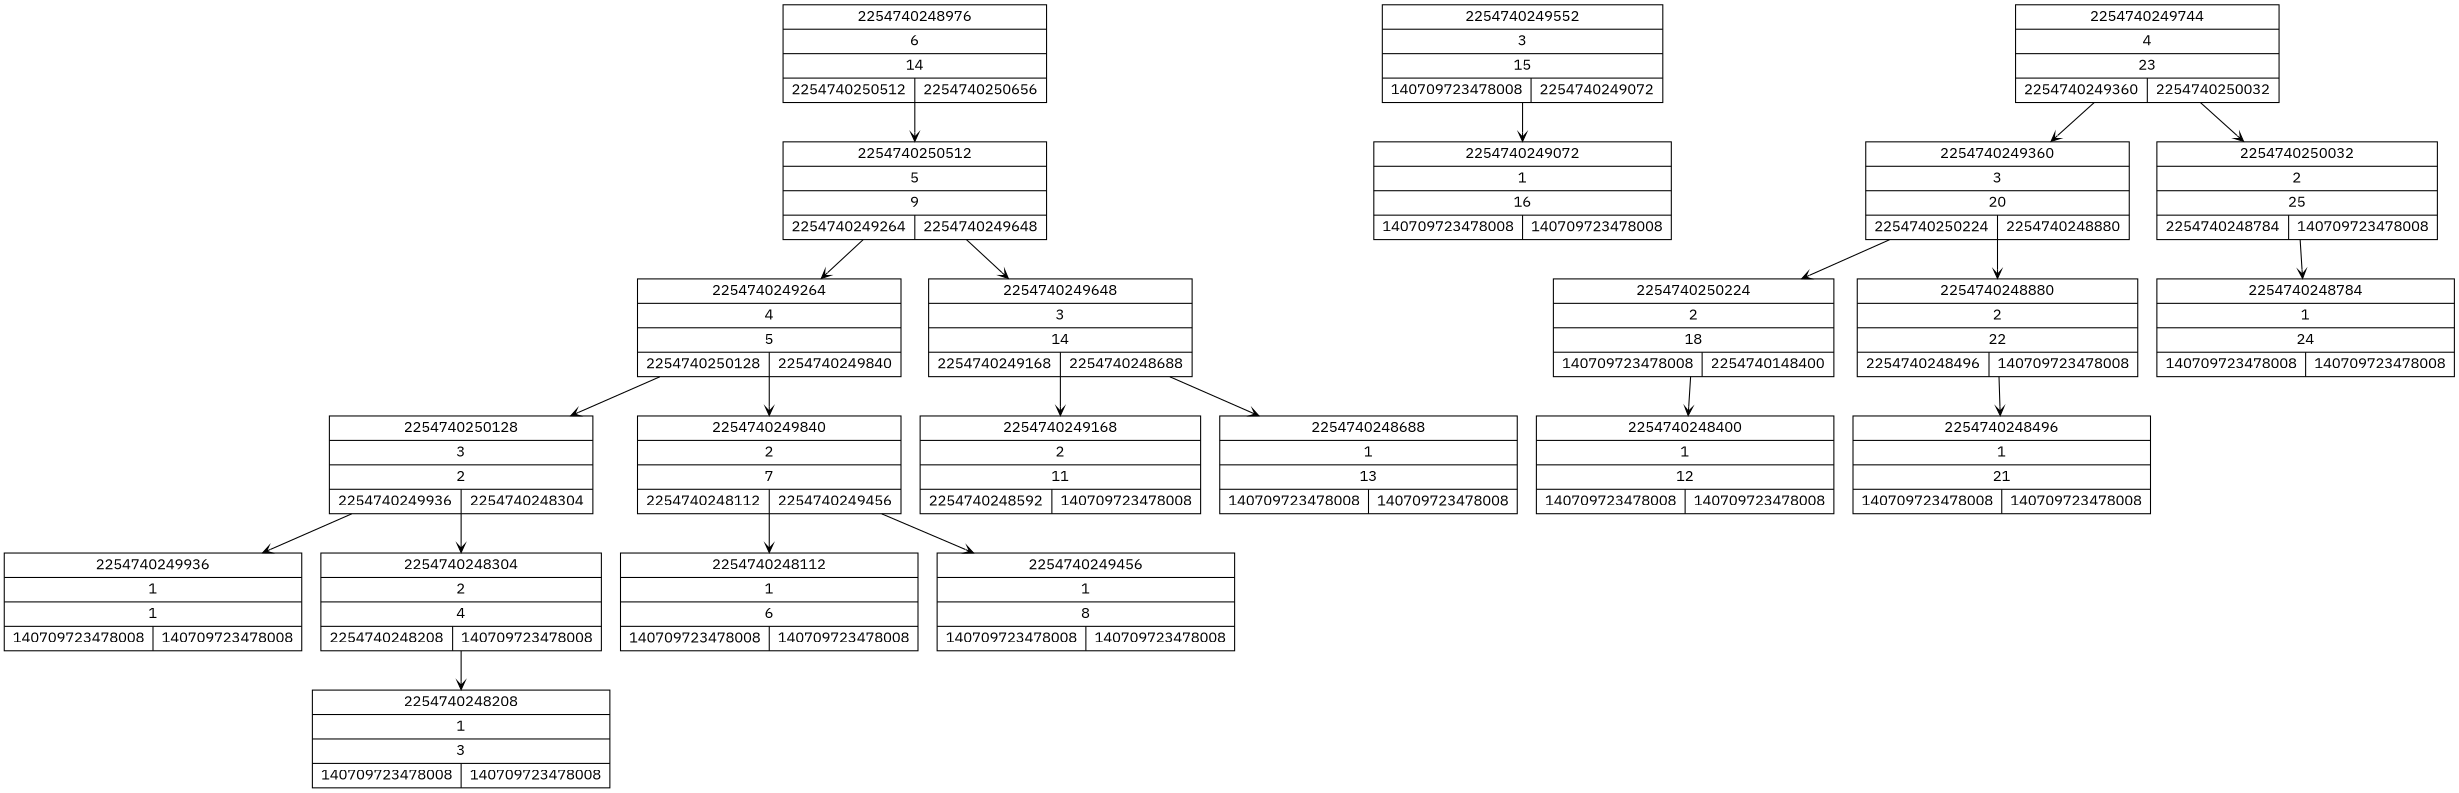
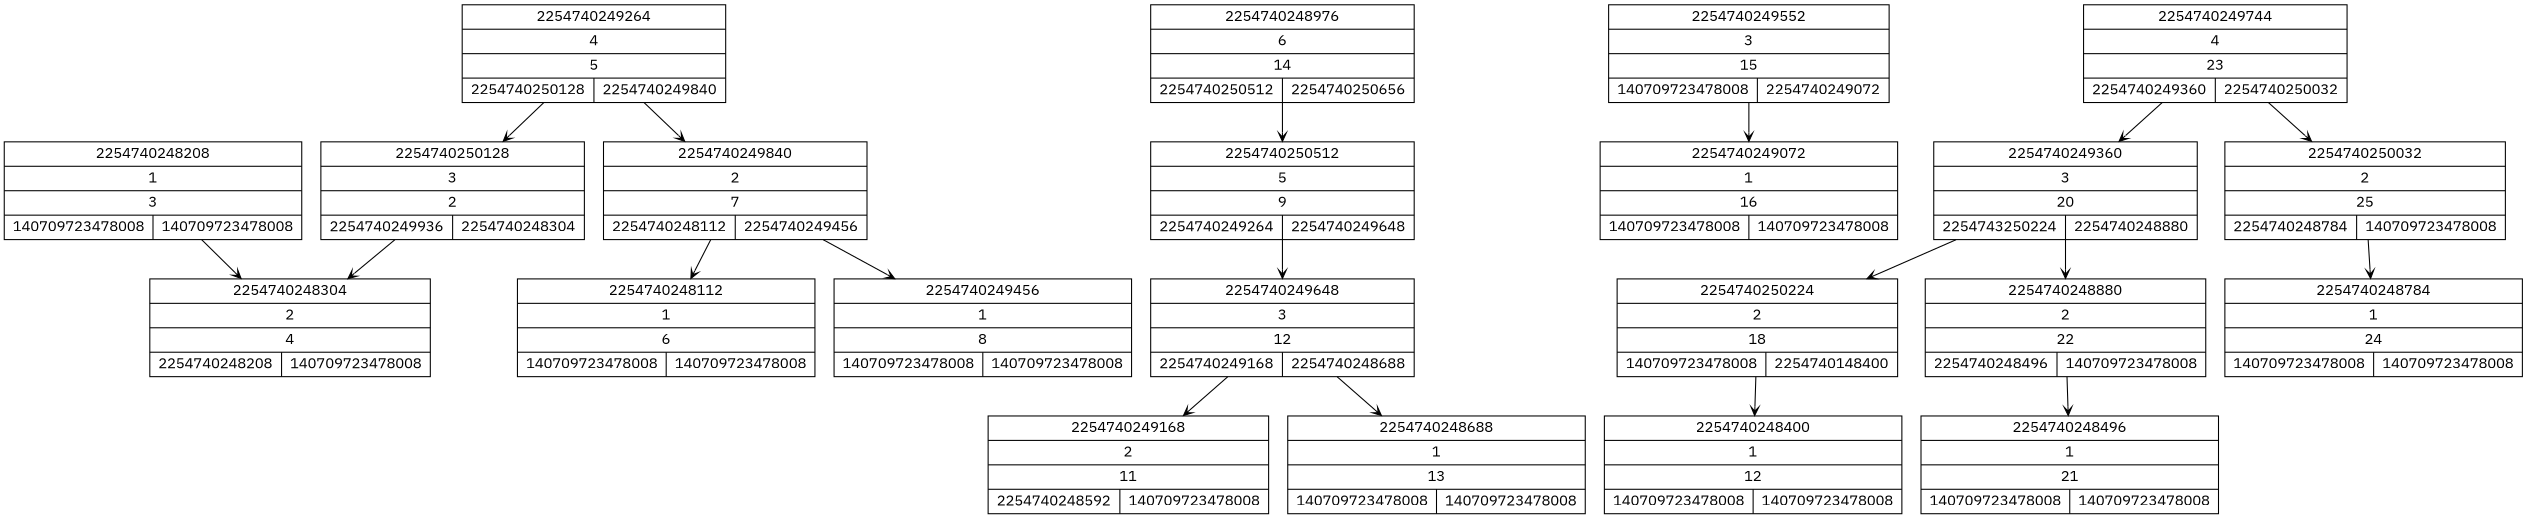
(1932, 227) -> (2000, 227)
(845, 256) -> none
(1060, 339) -> (1282, 339)
(153, 602) -> none
(461, 666) -> (218, 256)
